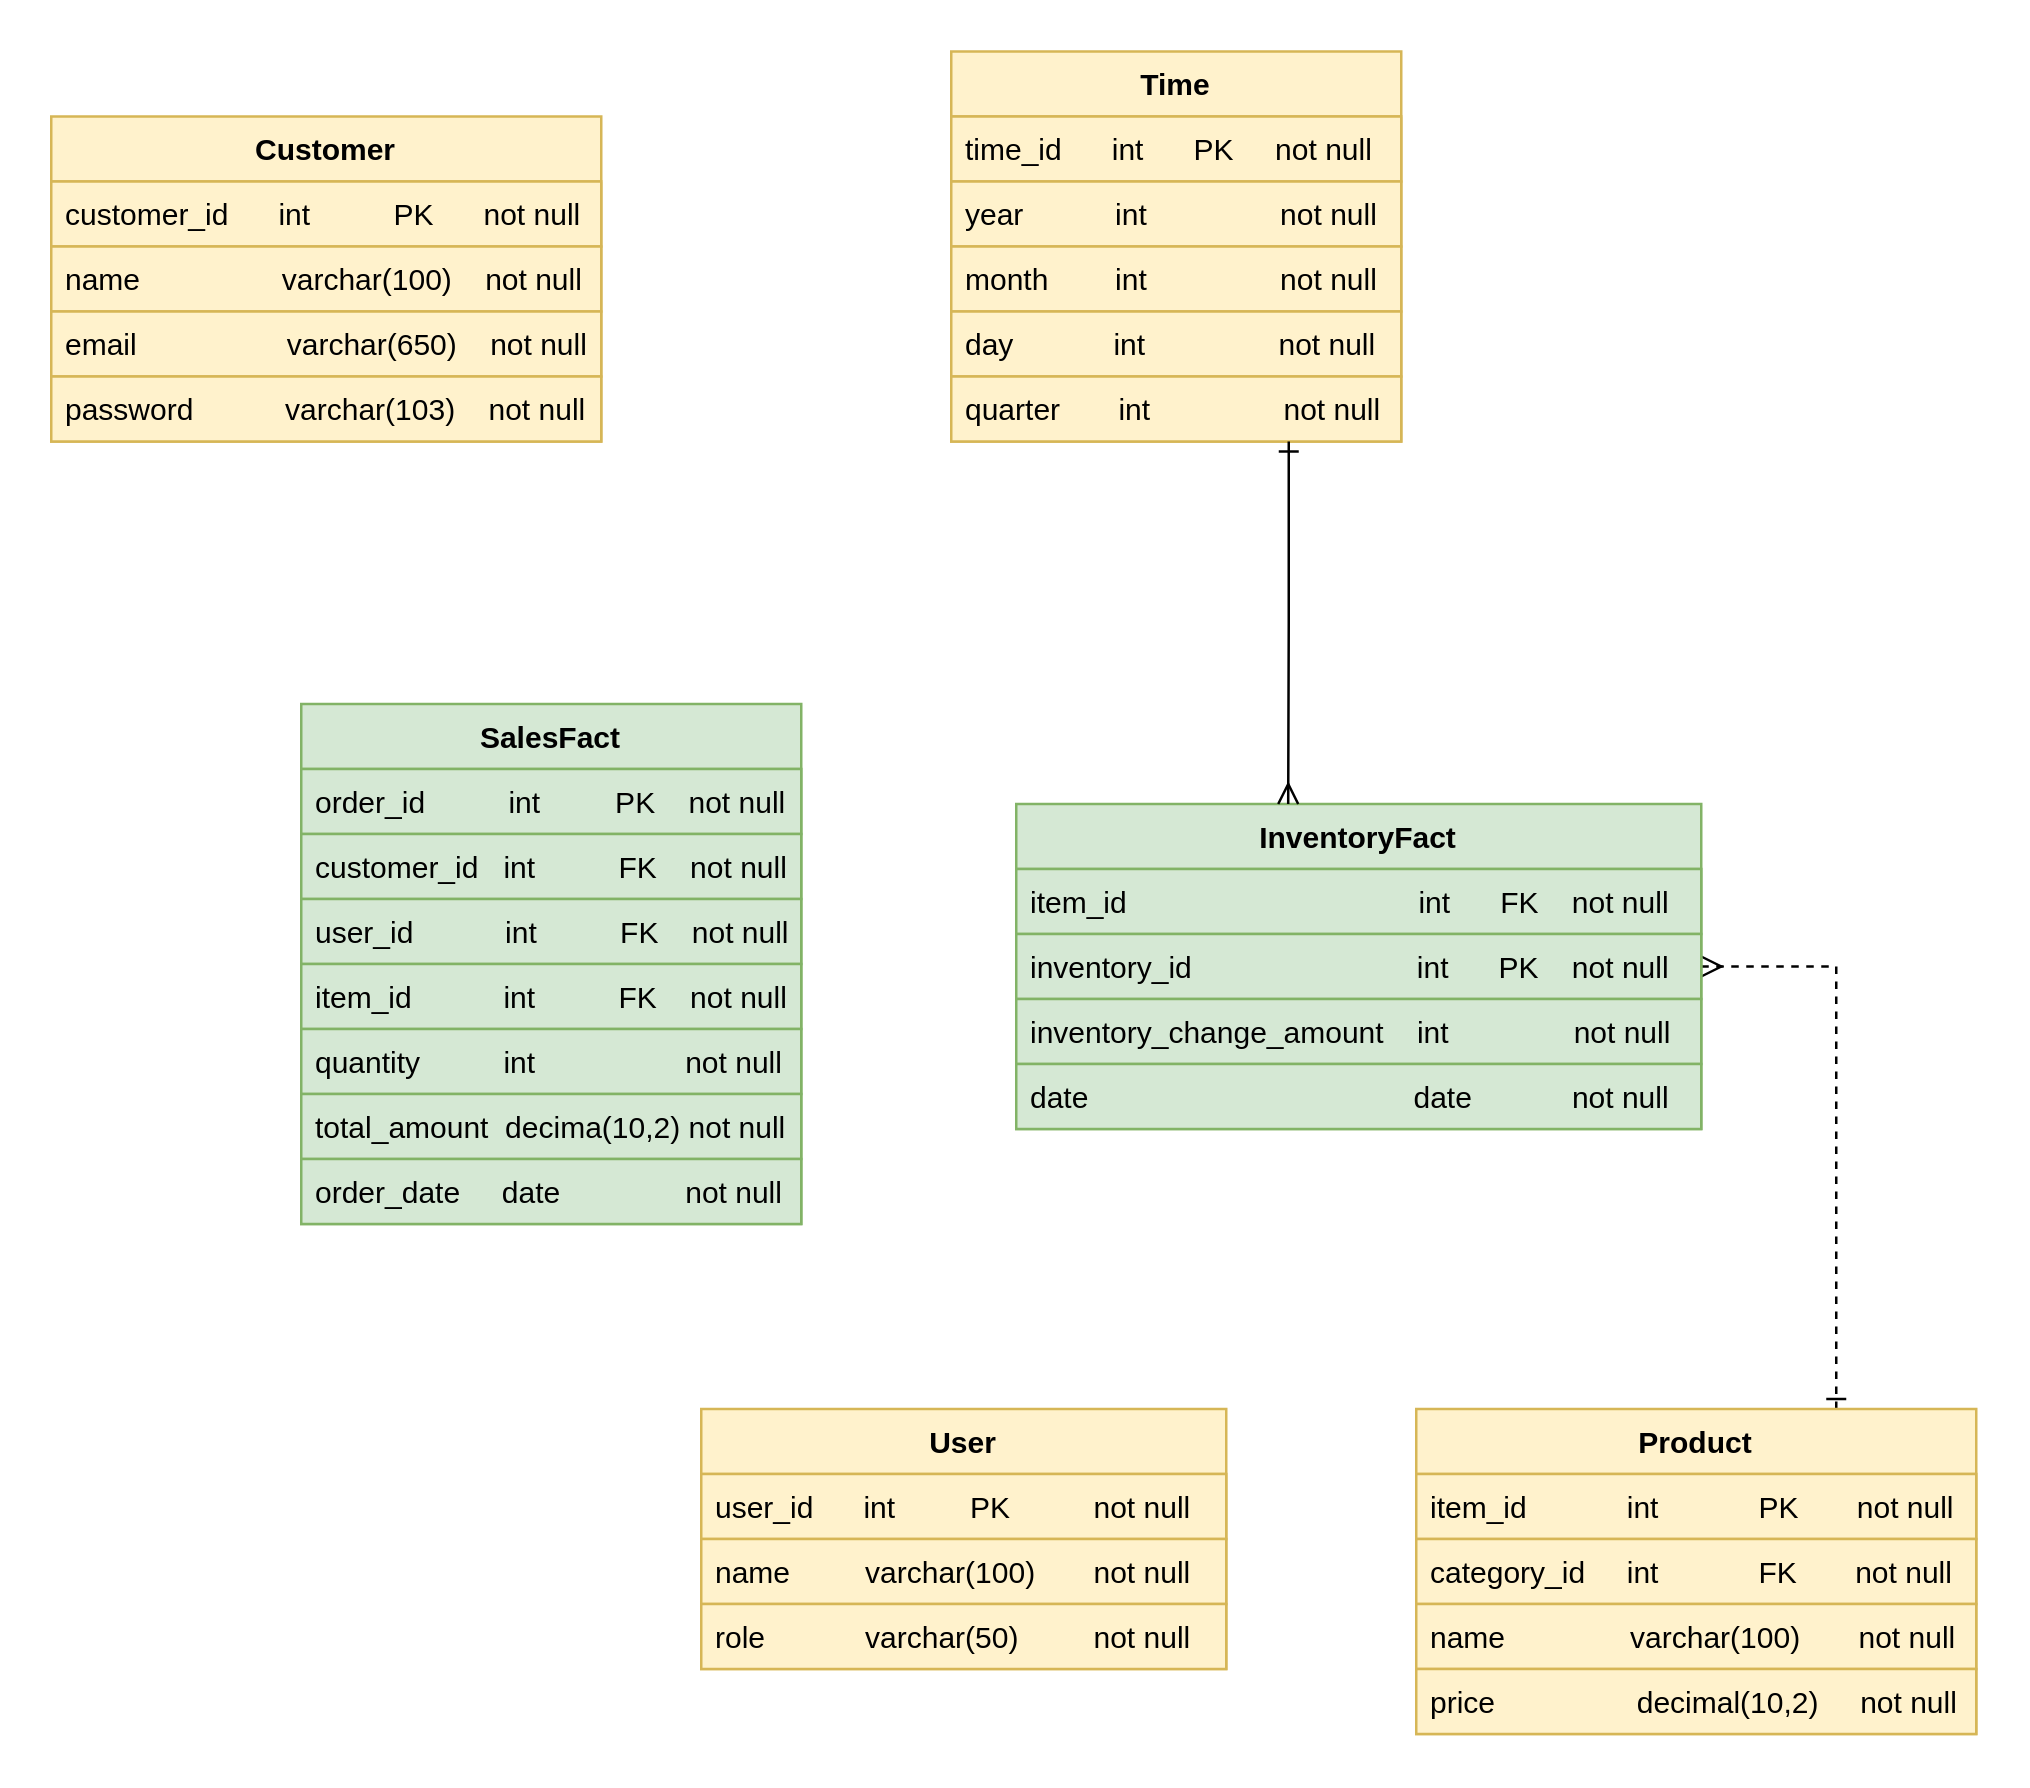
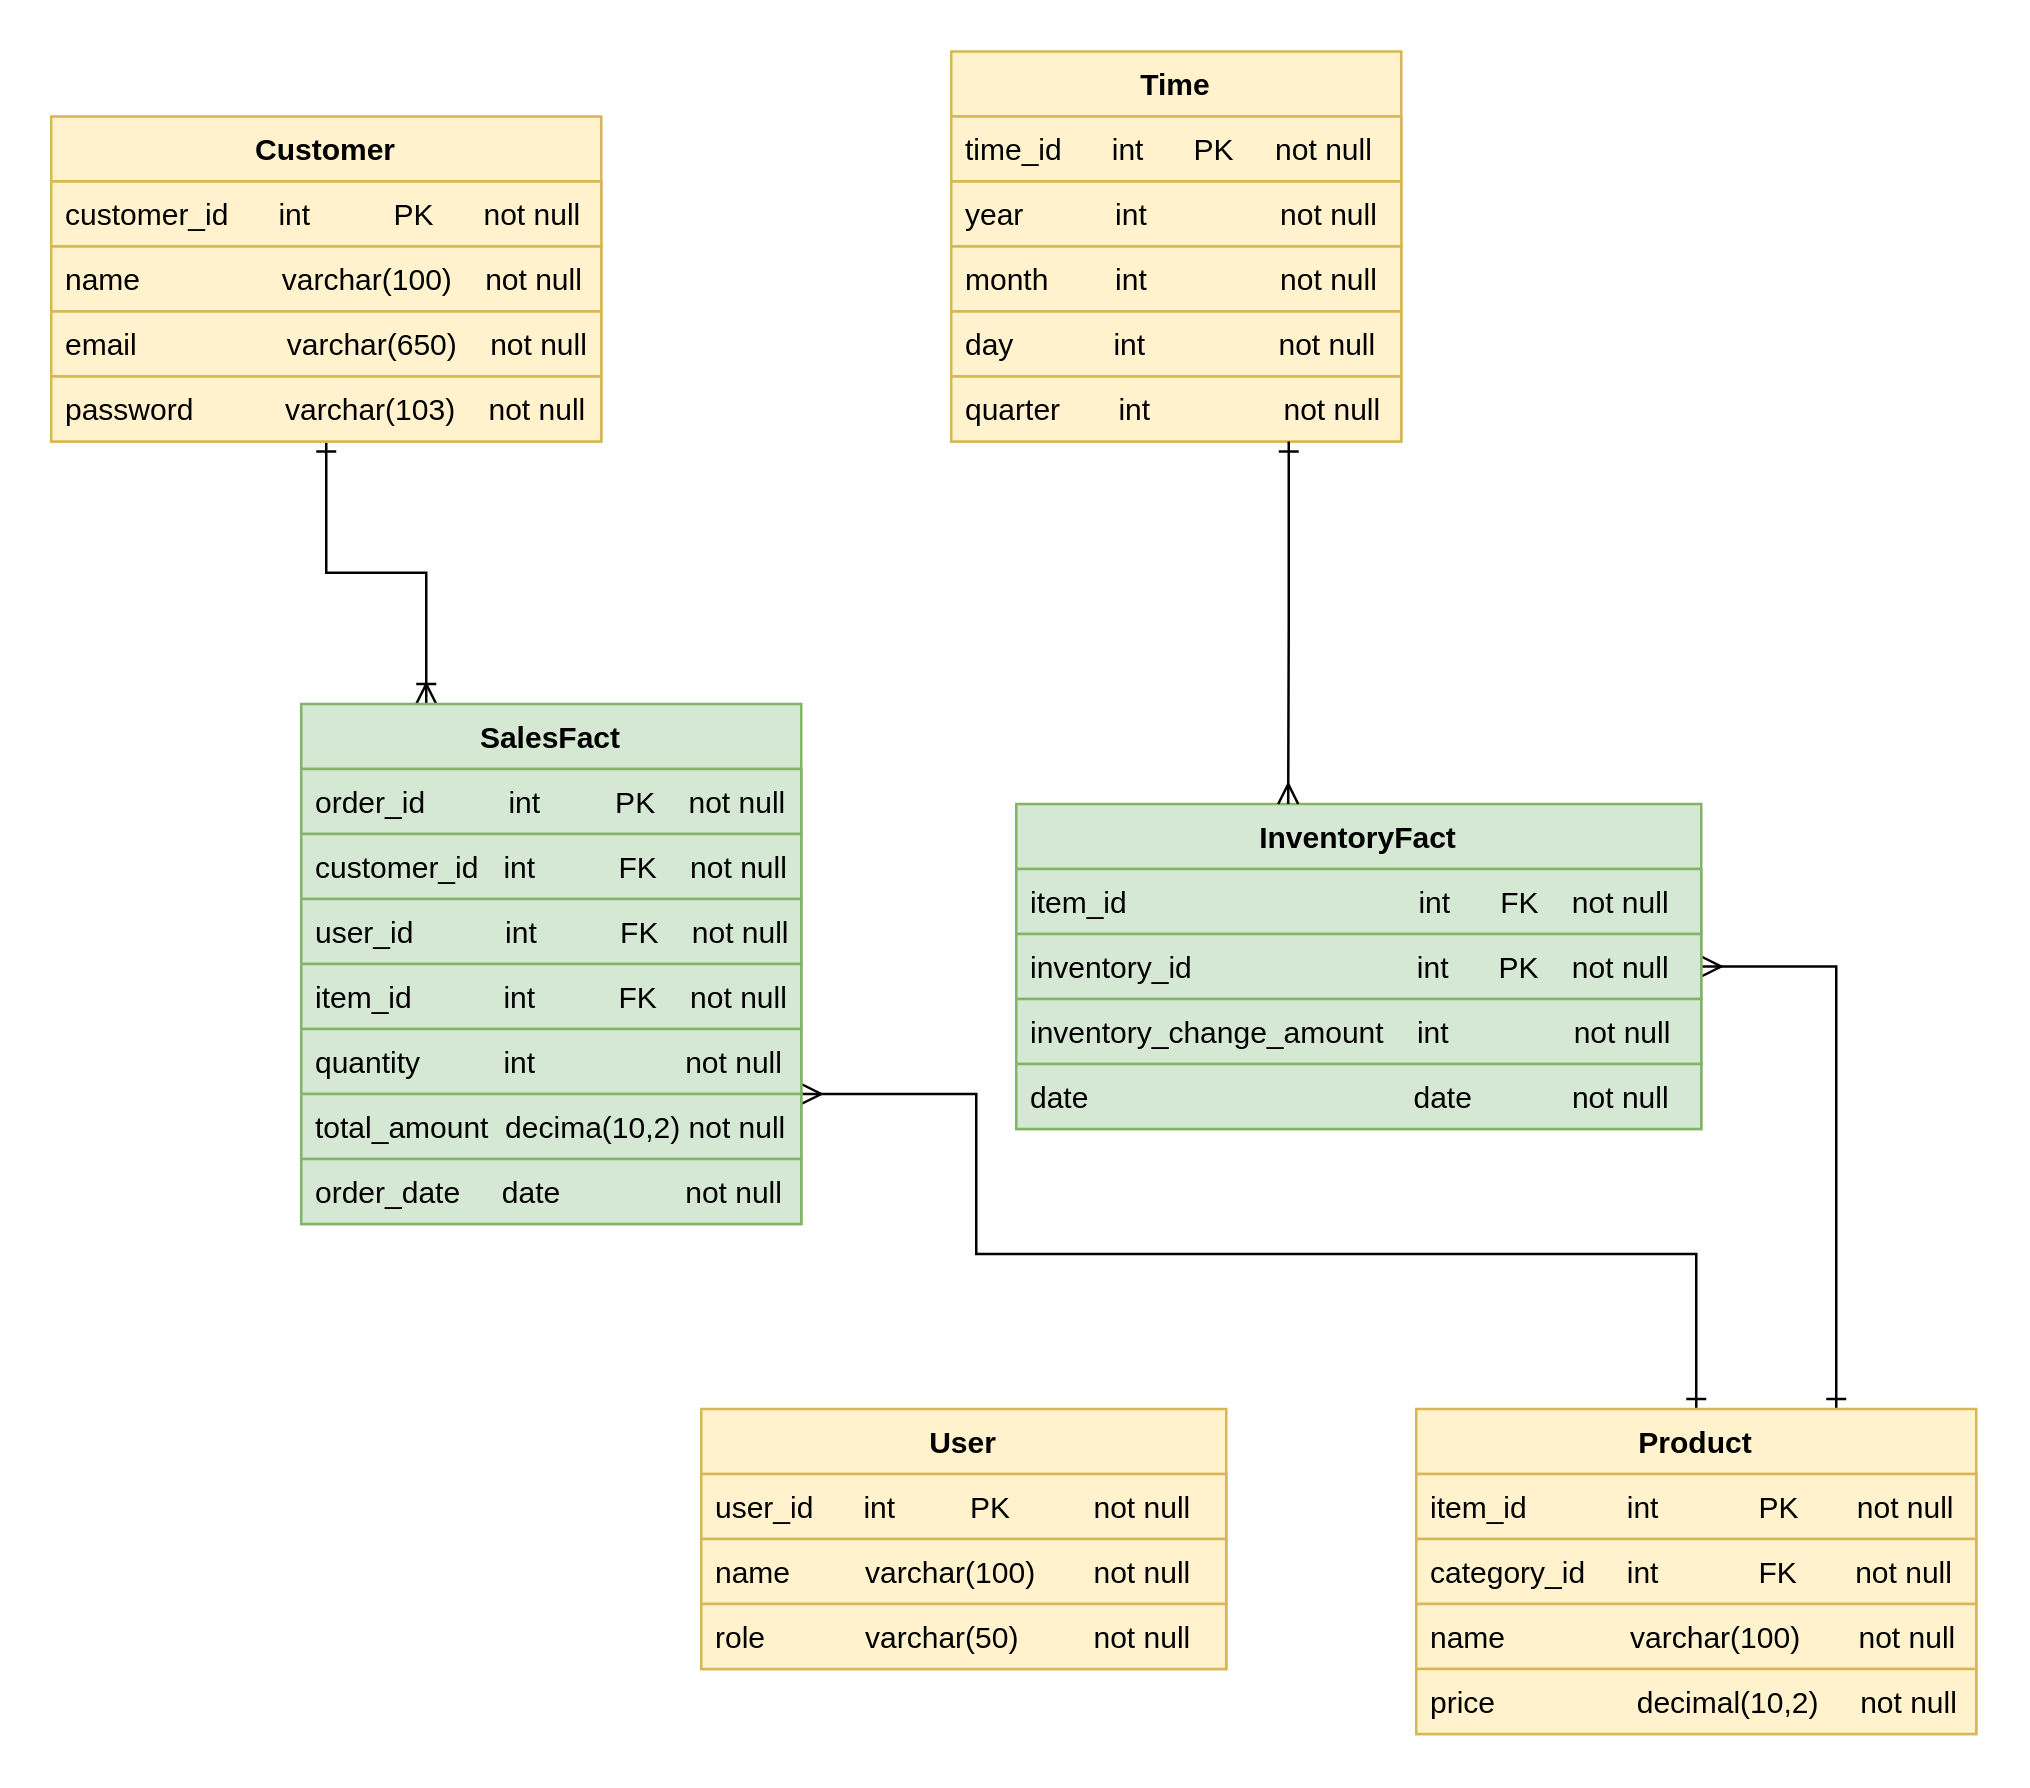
none -> (378, 573)
(1836, 1117) -> (1836, 1117)
none -> (1248, 1254)
